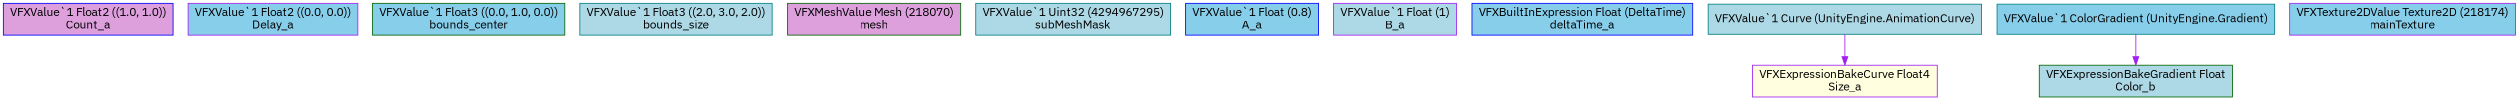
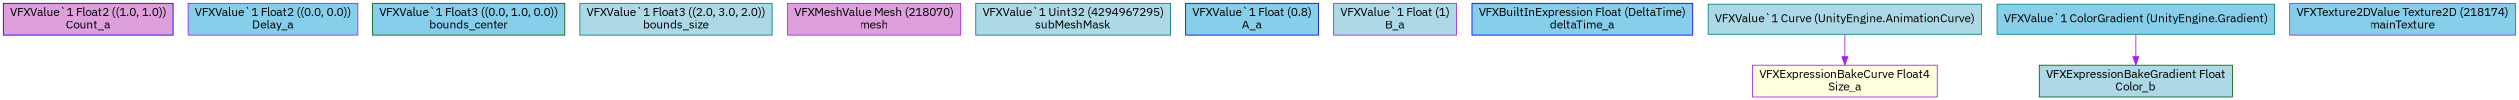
(874, 19) -> (874, 19)
